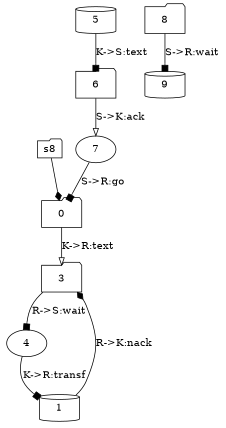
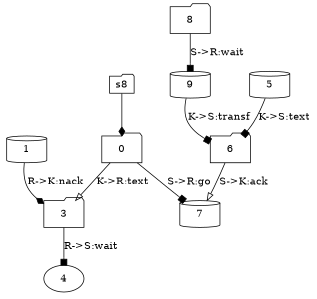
none -> (187, 121)
(96, 149) -> (200, 214)
(81, 178) -> (158, 180)
(21, 377) -> none
